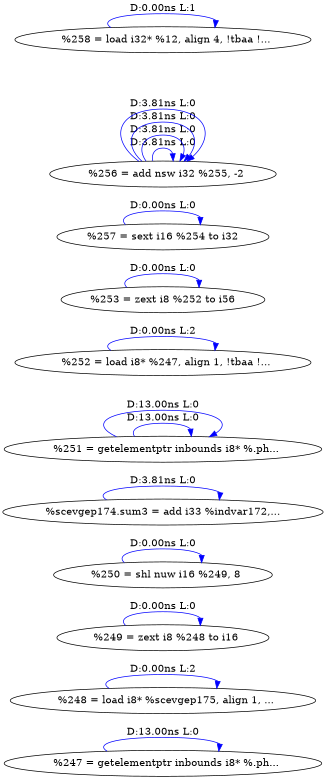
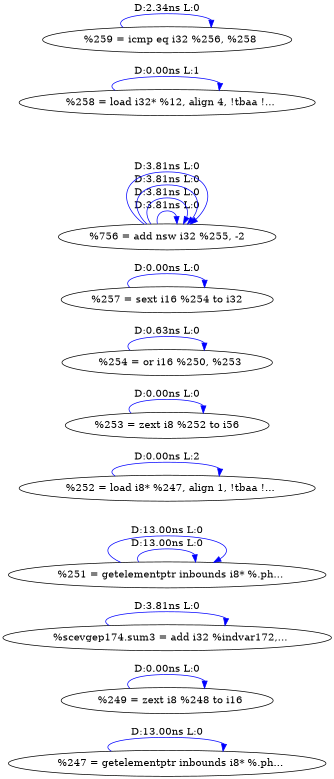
none -> (167, 40)
(163, 174) -> (167, 237)
none -> (167, 363)
(163, 512) -> (167, 638)
(163, 575) -> none
(163, 701) -> none
